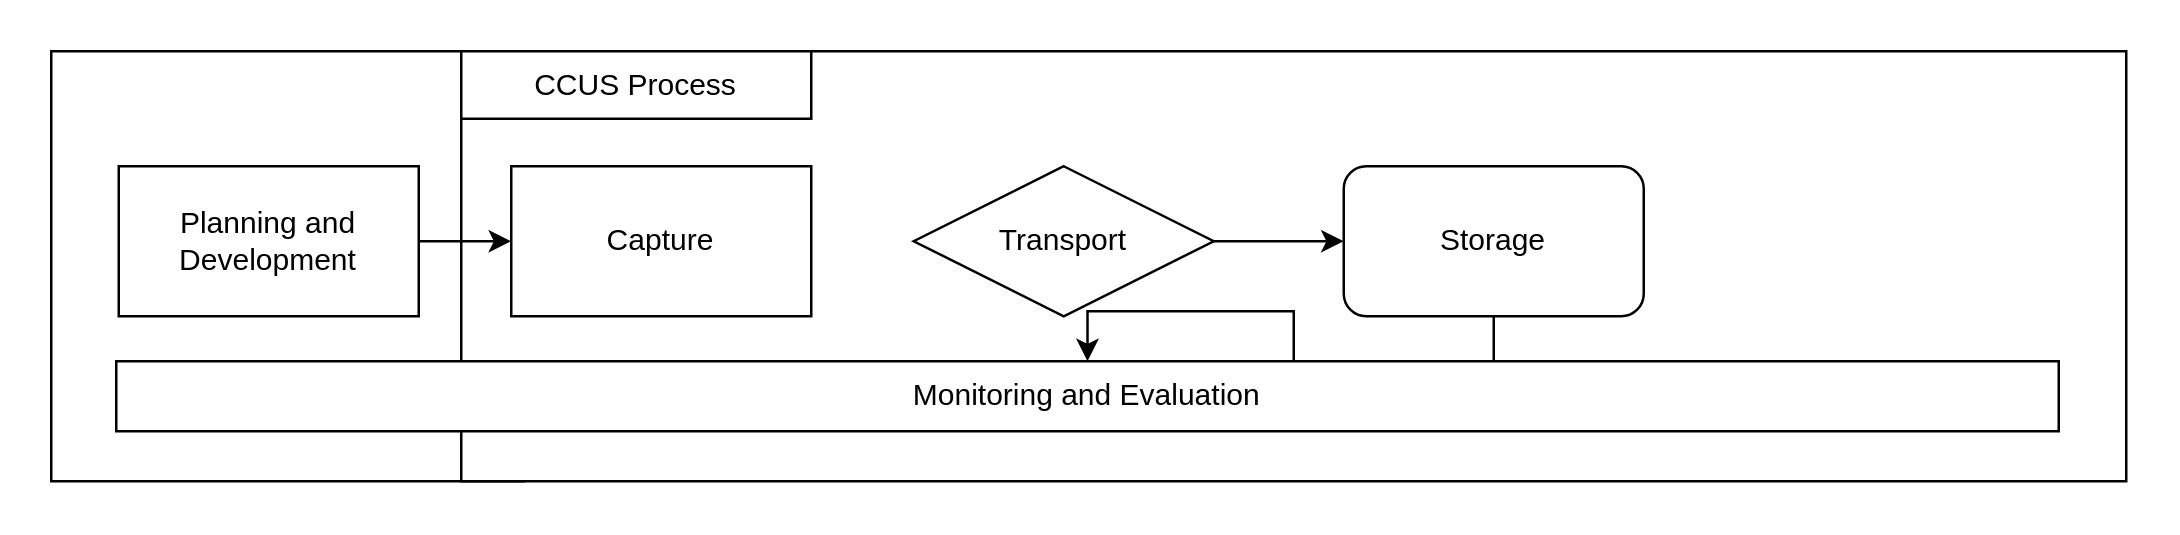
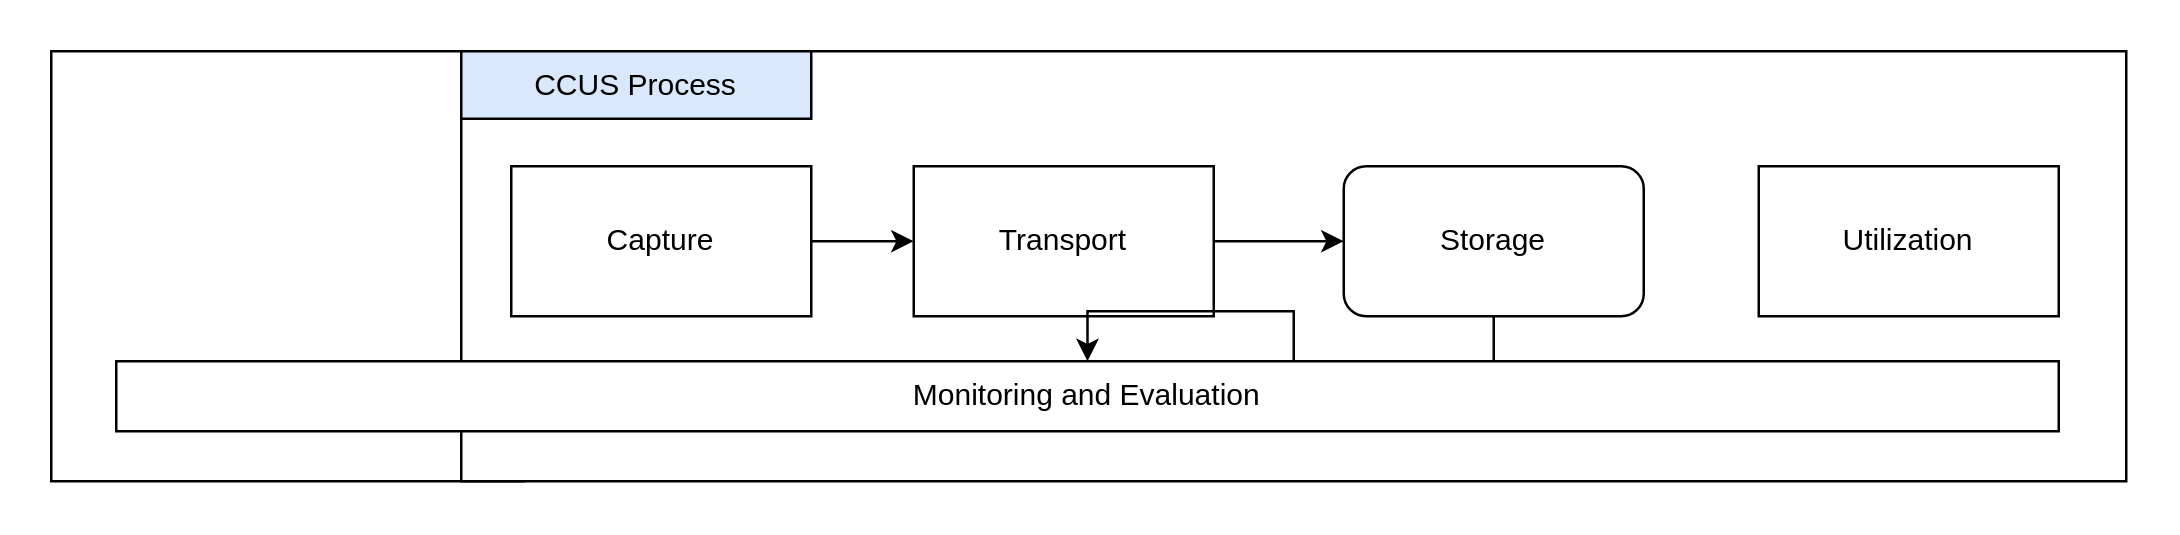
(636, 85) -> (636, 85)
(269, 241) -> none
(464, 241) -> none
none -> (855, 241)
(1064, 241) -> (1064, 241)
none -> (1909, 241)
